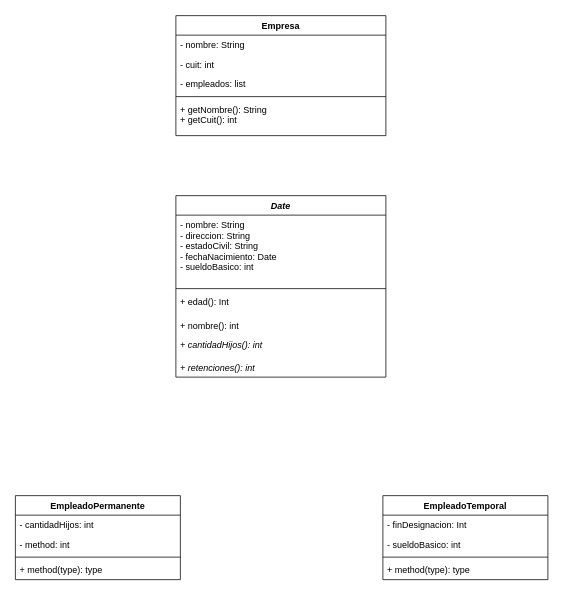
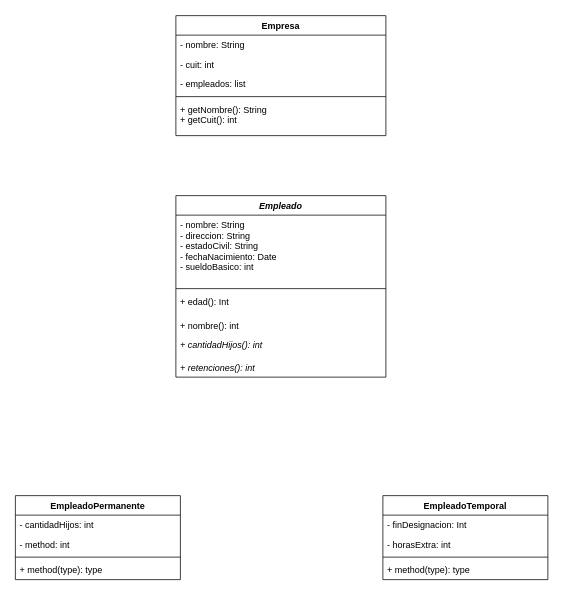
(281, 206) -> (281, 206)
(428, 545) -> (425, 545)
